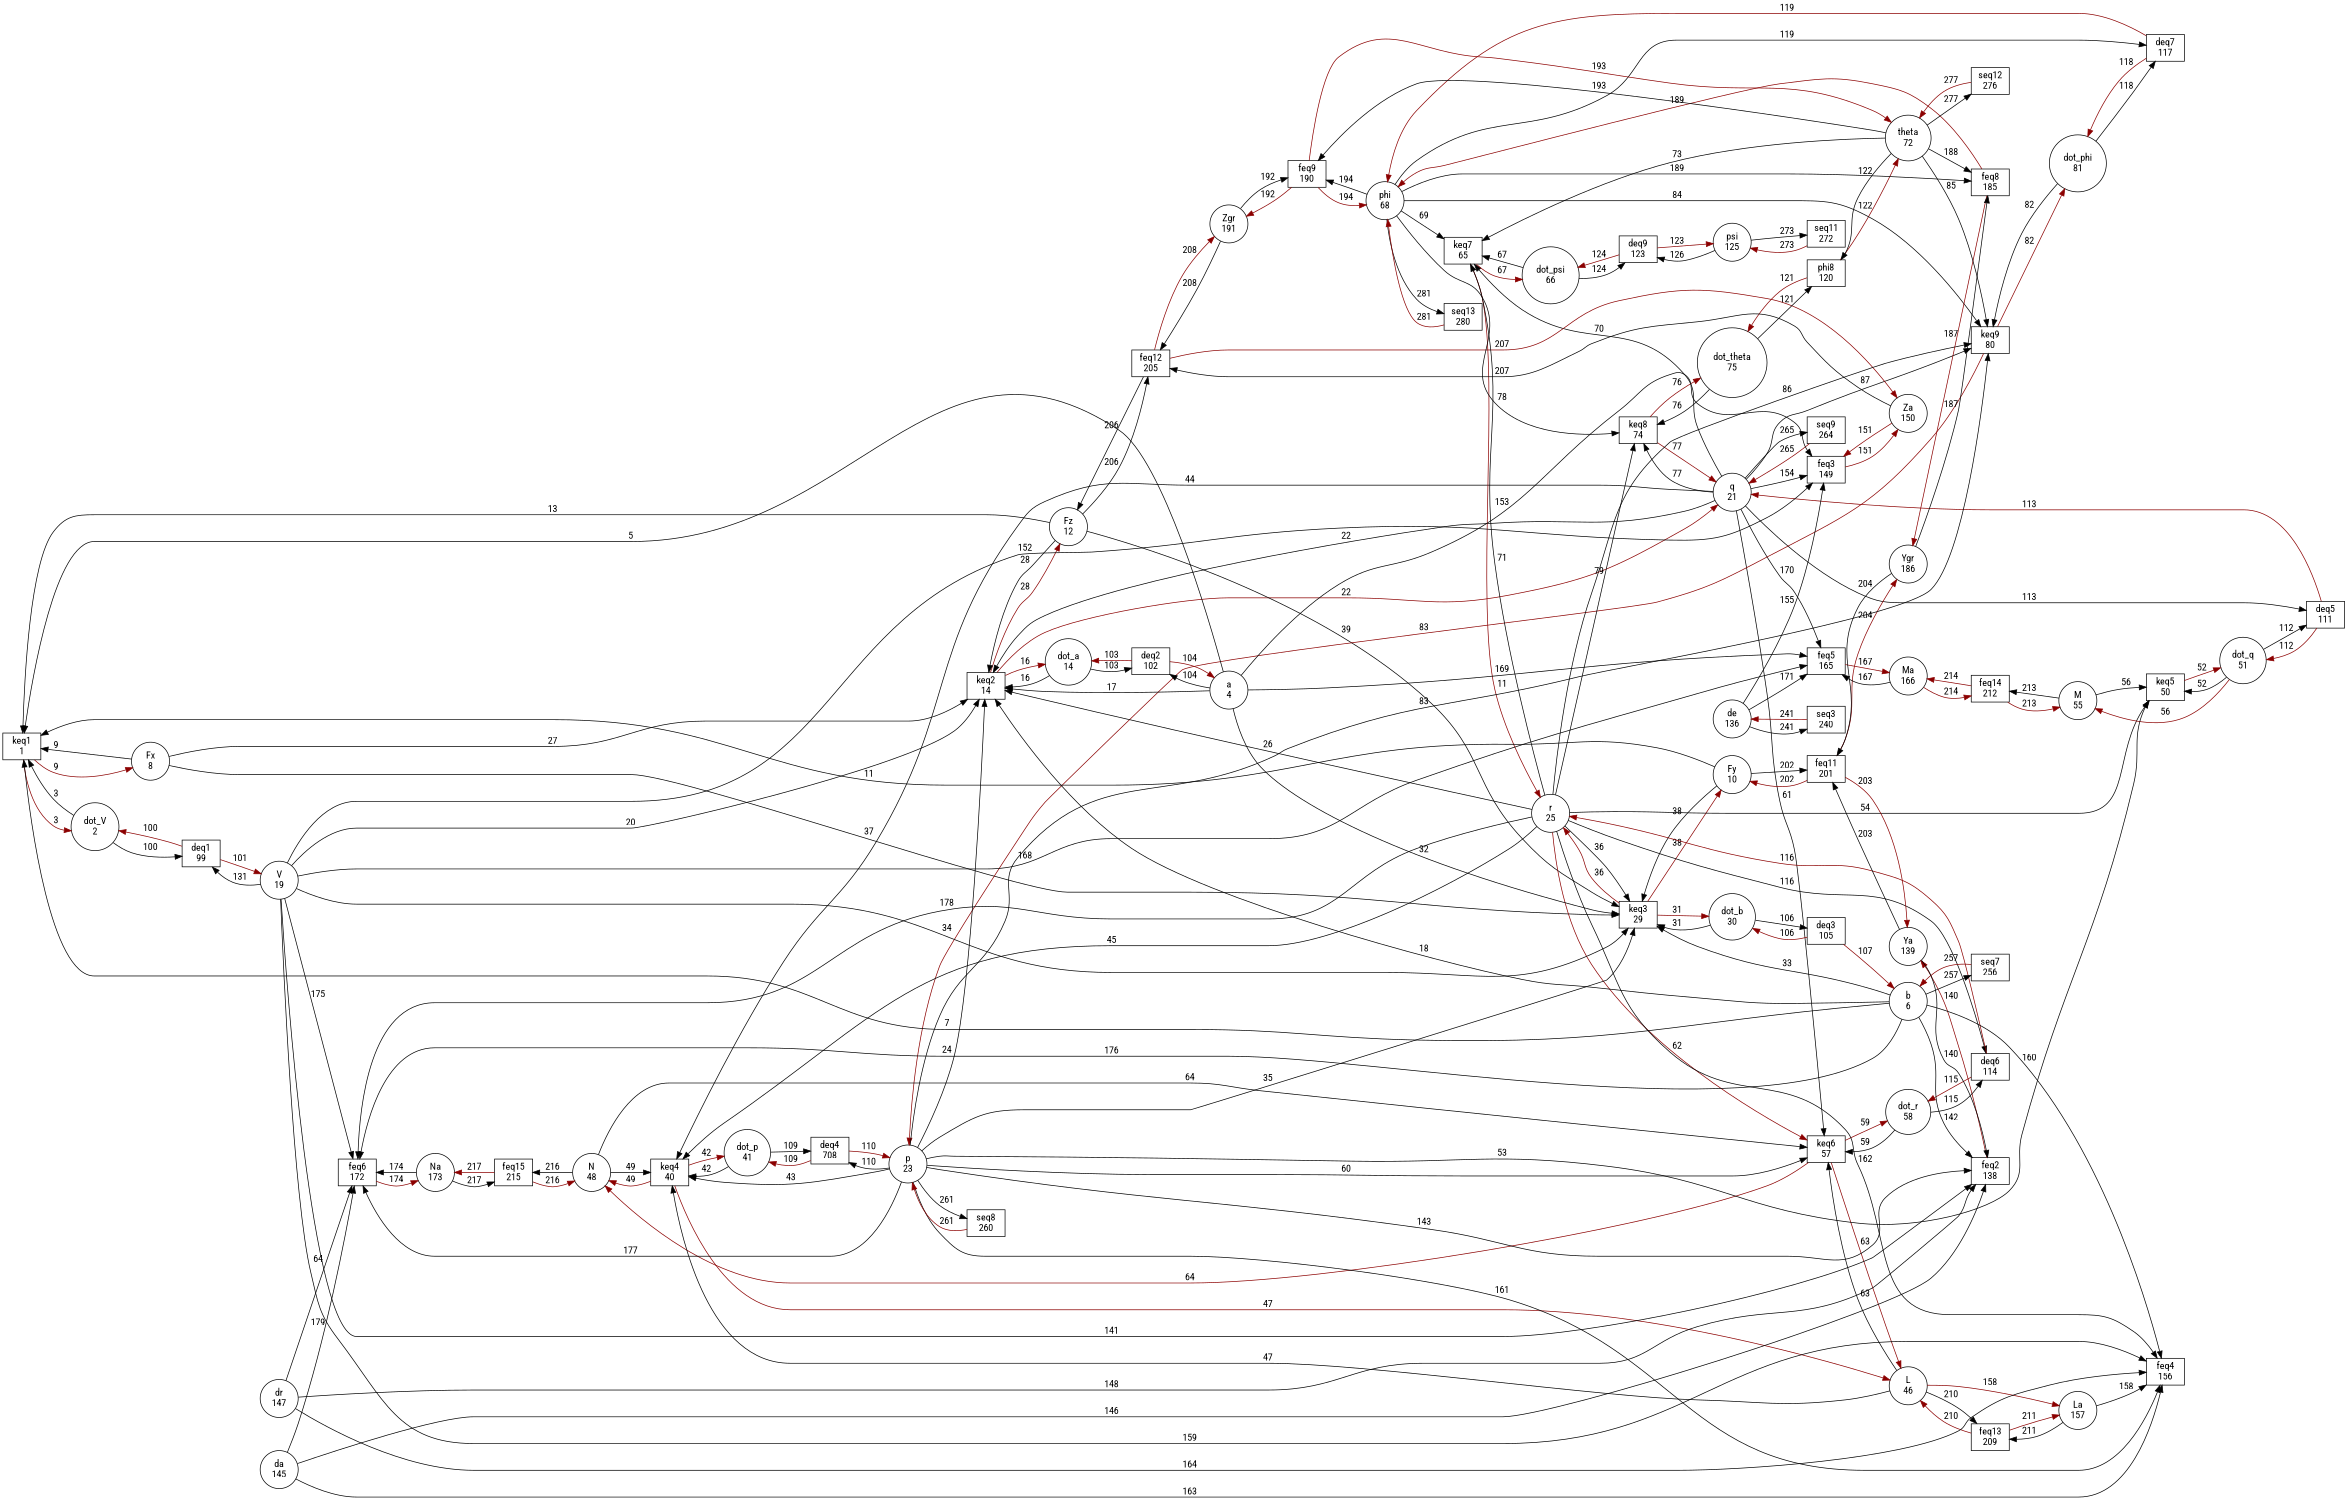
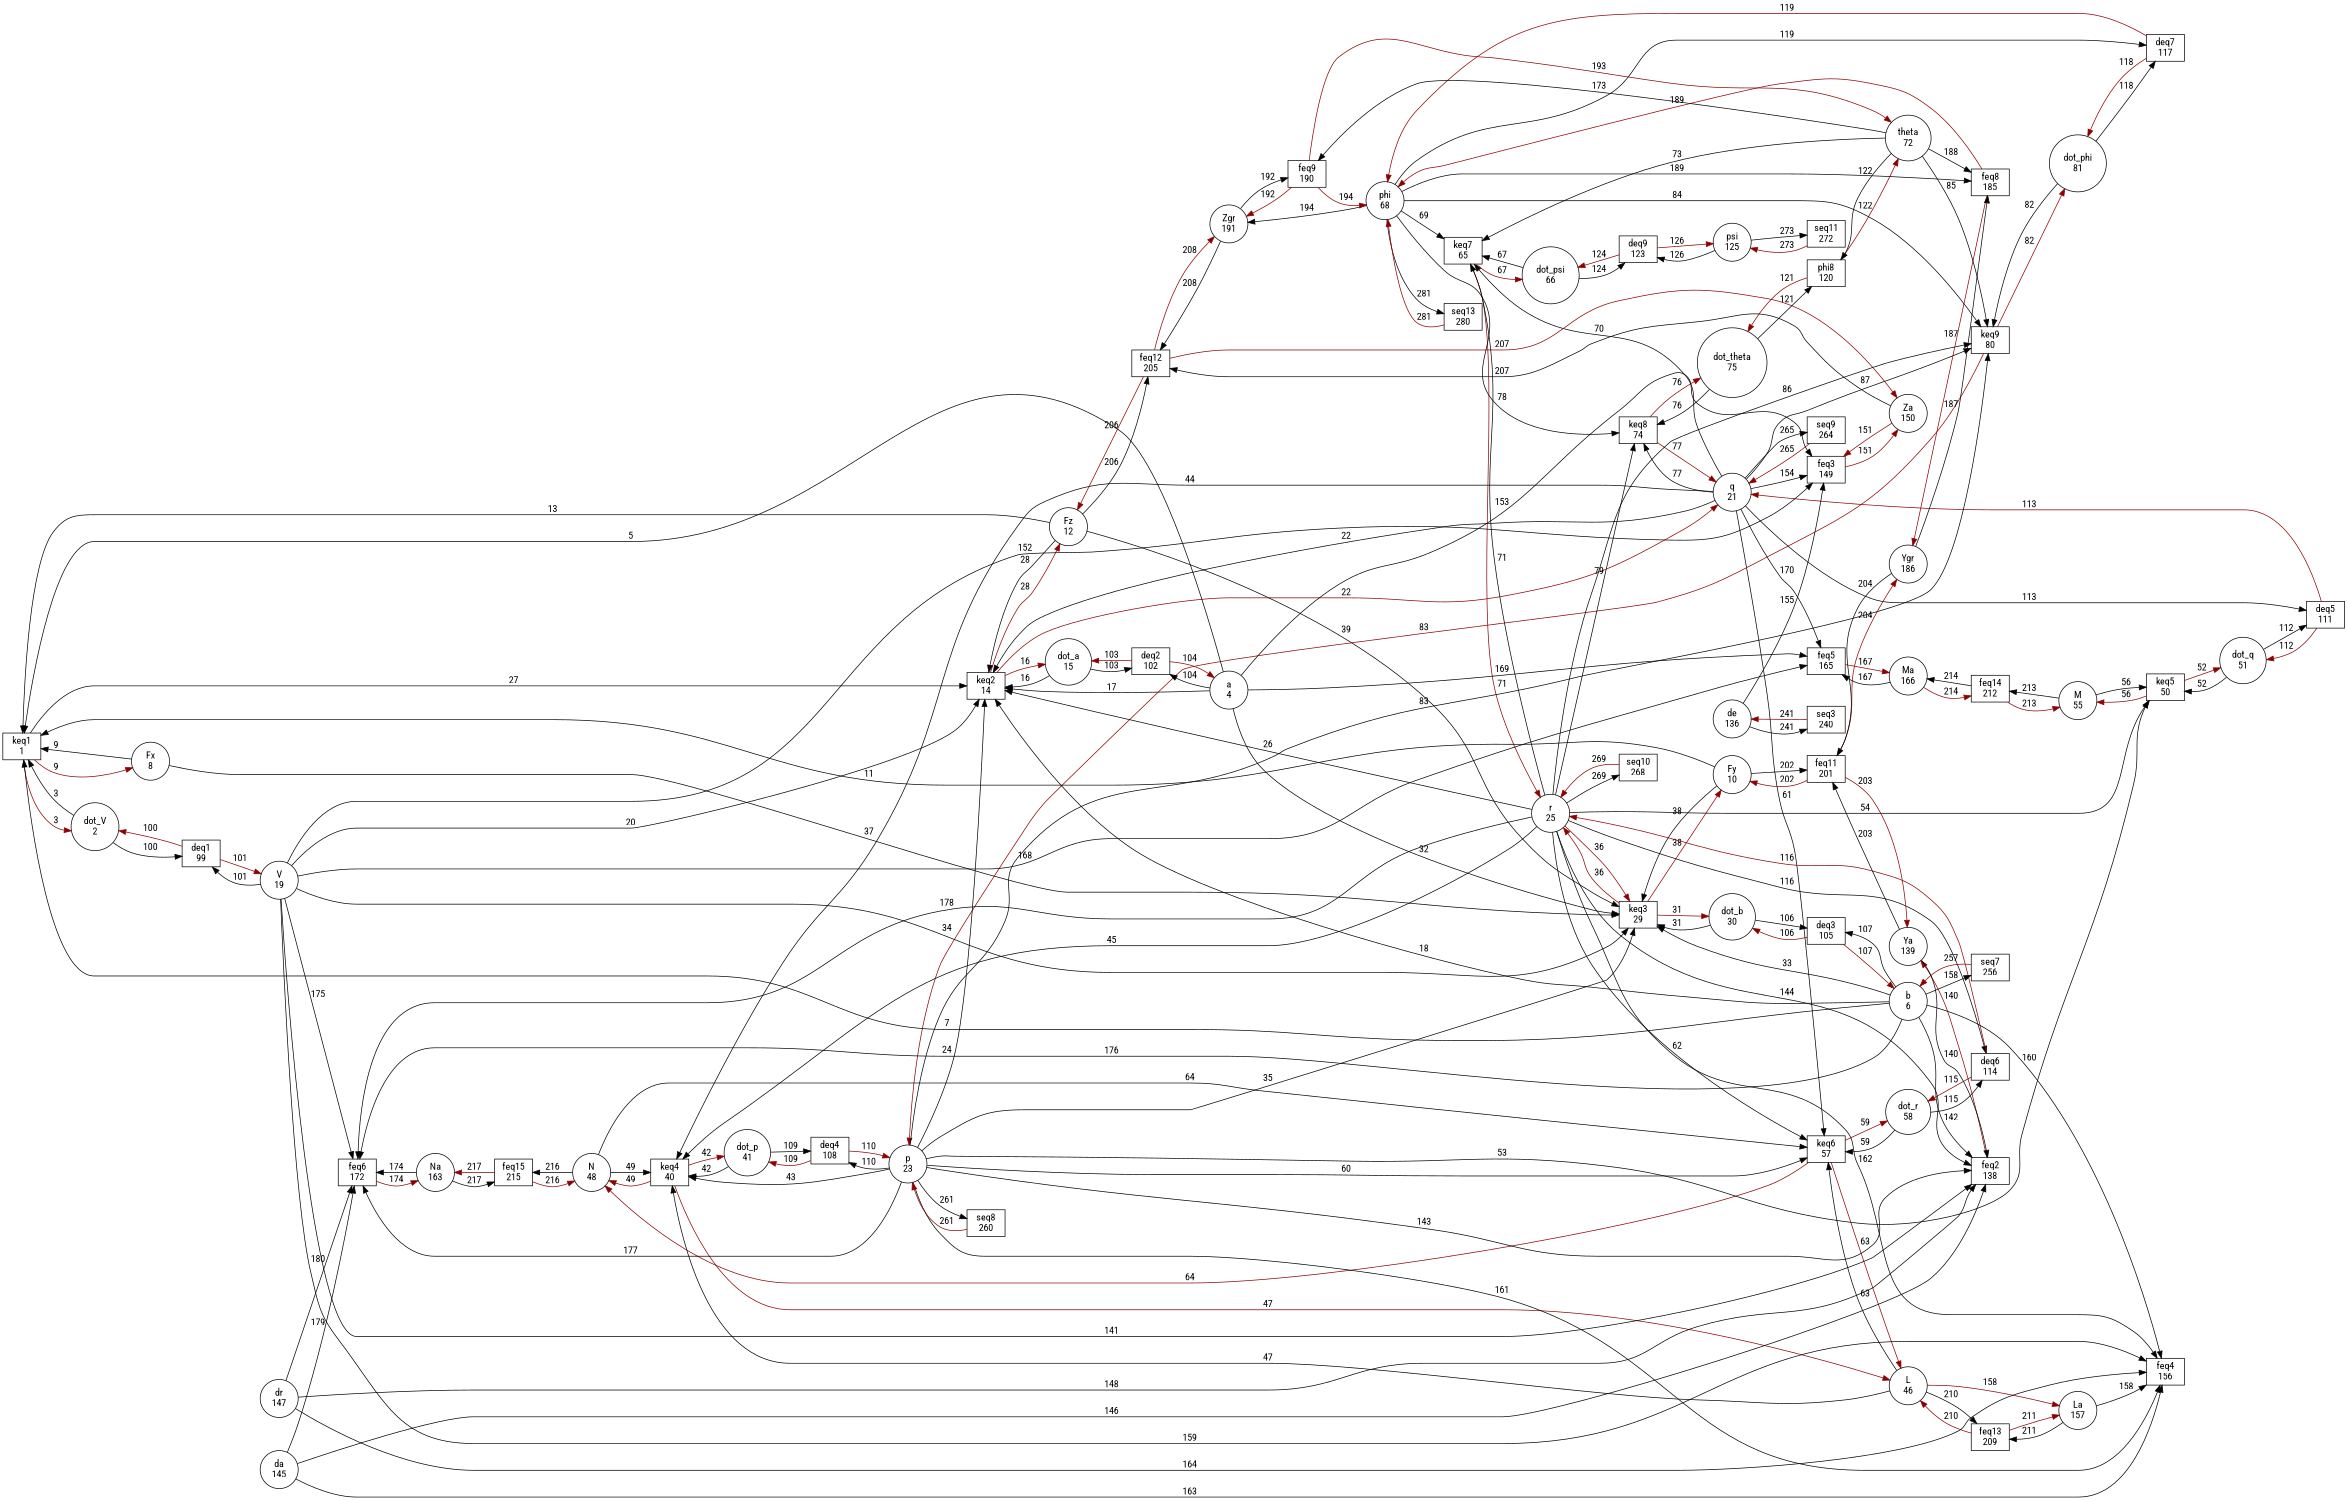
(1990, 81) -> none
(1599, 86) -> (1599, 86)
(1350, 188) -> (1311, 215)
(1677, 241) -> (1677, 241)
(1112, 440) -> (1112, 440)
(1068, 662) -> (1068, 662)
(1953, 683) -> (1953, 683)
(1502, 684) -> (1502, 684)
(1775, 694) -> none
(2172, 721) -> (2126, 701)
(568, 746) -> (486, 686)
none -> (1638, 768)
(1598, 858) -> (1598, 858)
(240, 877) -> (240, 877)
none -> (1880, 955)
(1951, 976) -> (1951, 976)
none -> (1767, 996)
(1620, 1001) -> (1620, 1001)
(830, 1151) -> (830, 1151)
(435, 1172) -> (435, 1172)
(318, 1259) -> (318, 1259)
